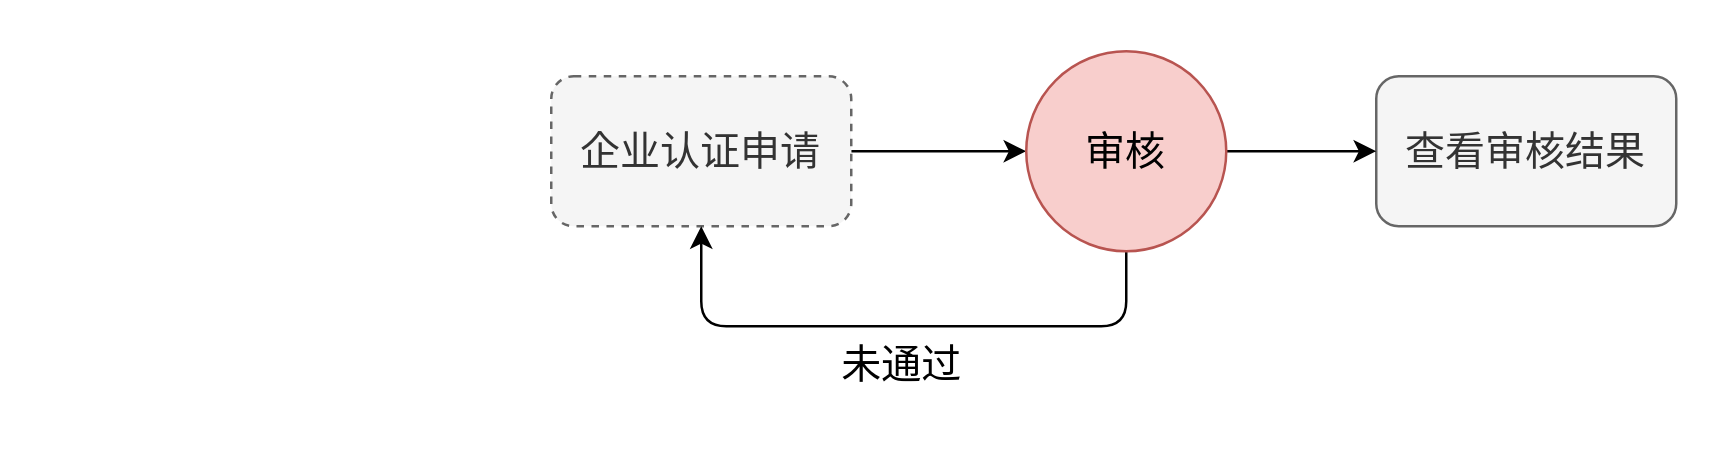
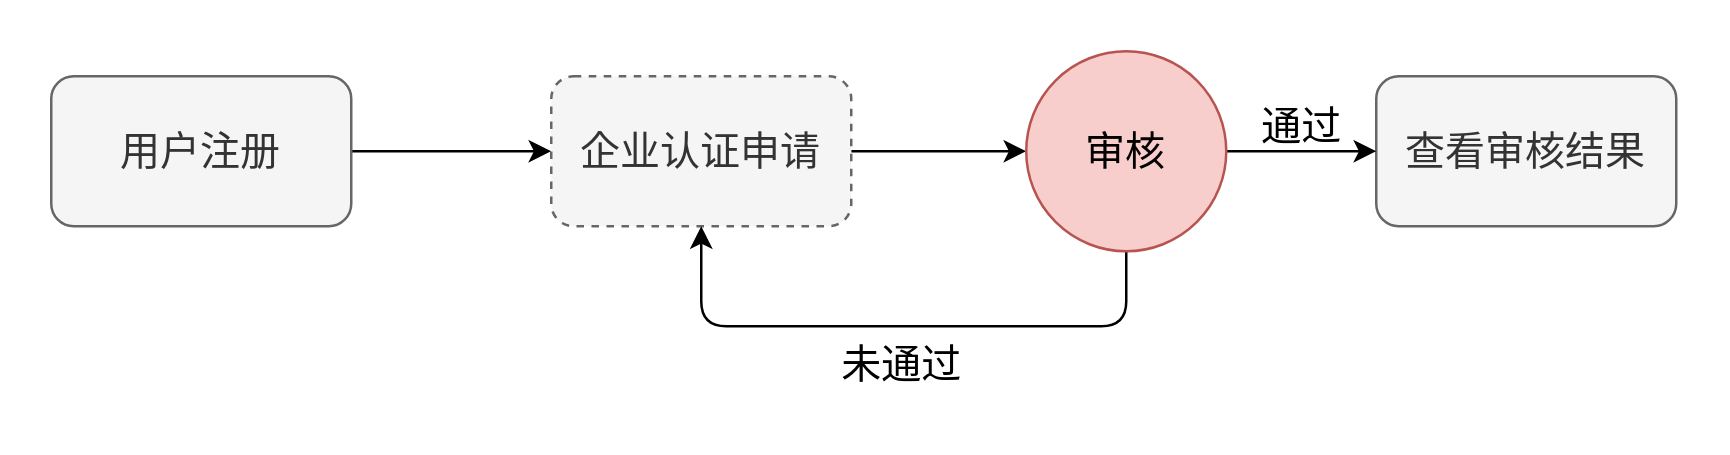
none -> (1301, 126)
none -> (201, 151)
none -> (443, 151)
